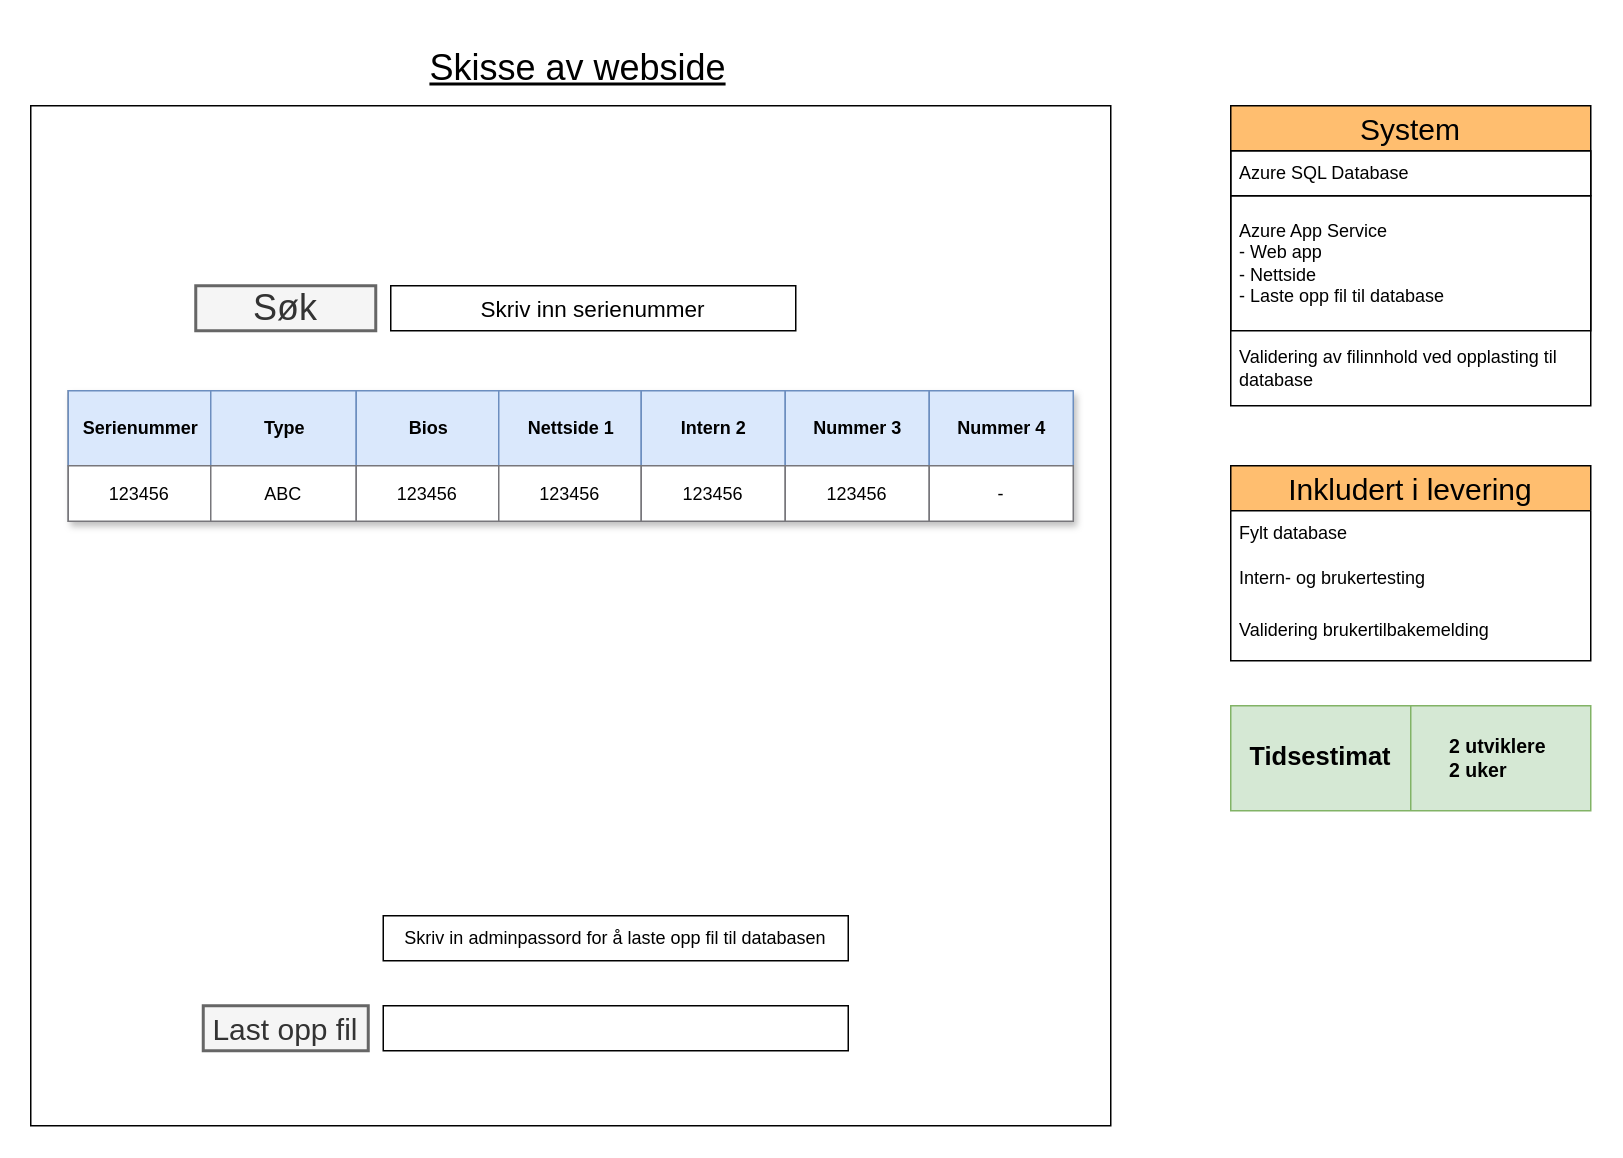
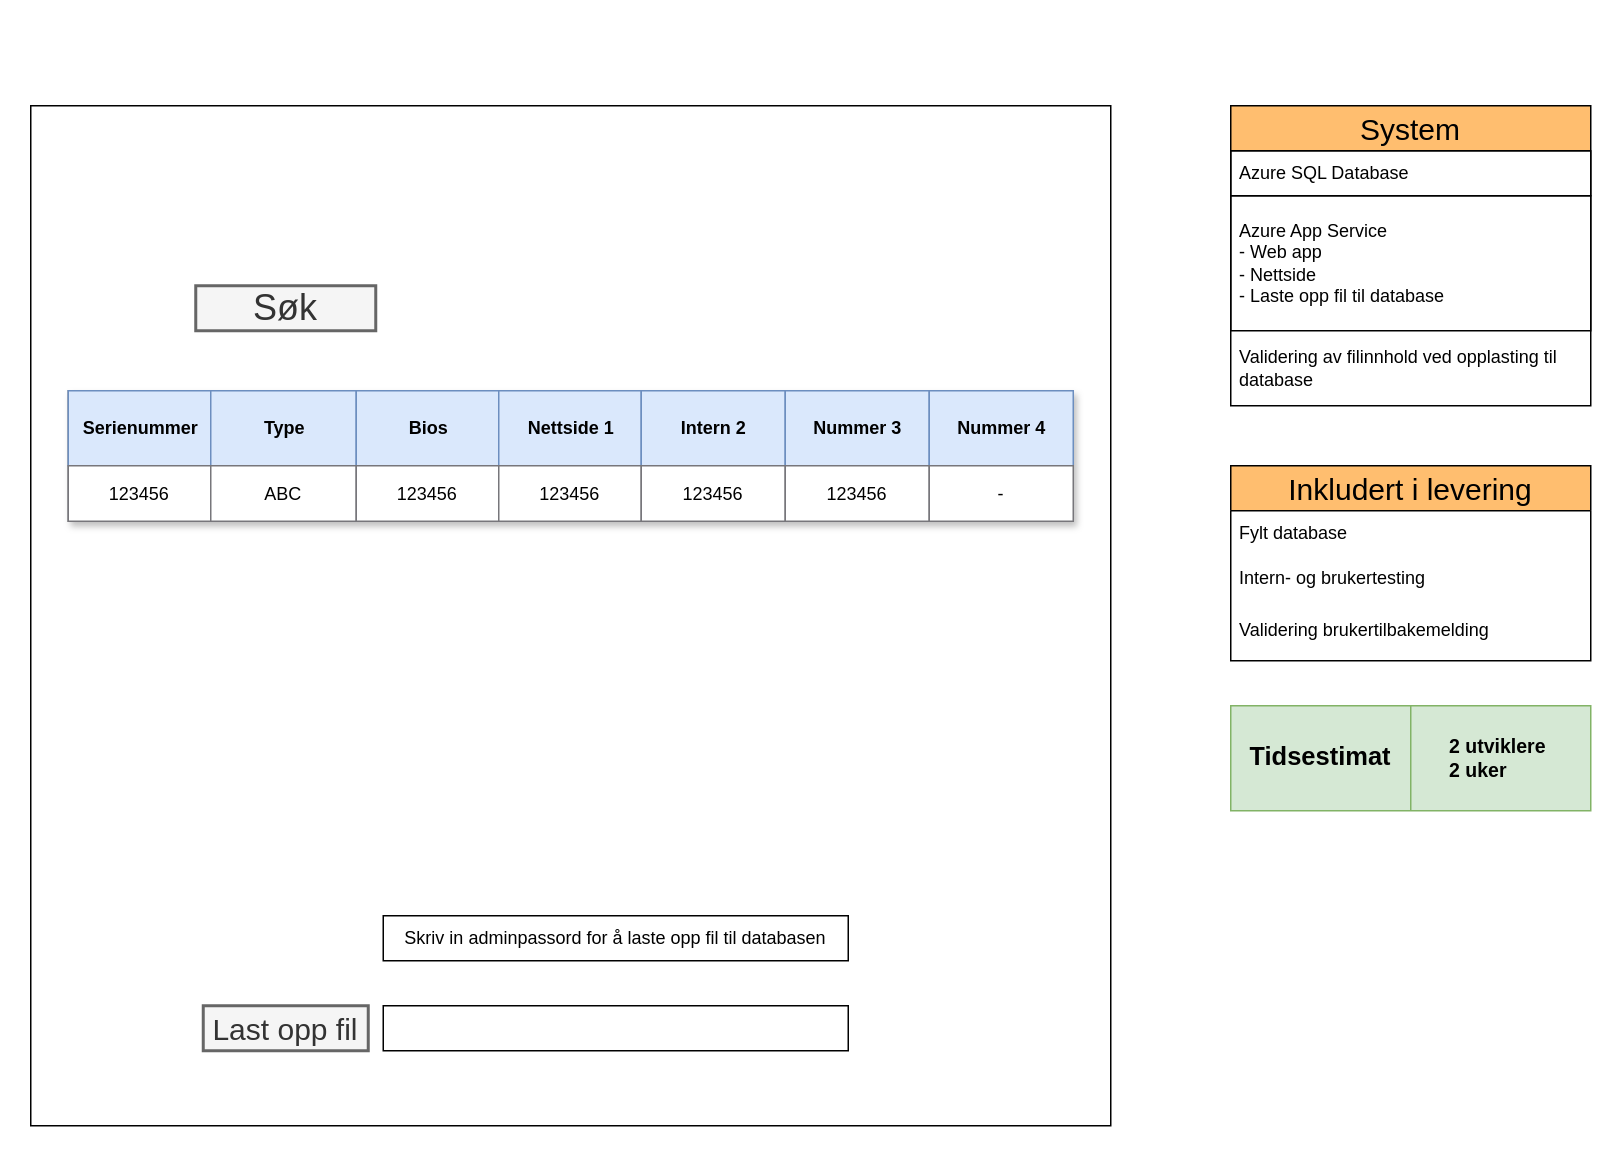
(578, 68) -> none
(593, 308) -> none
